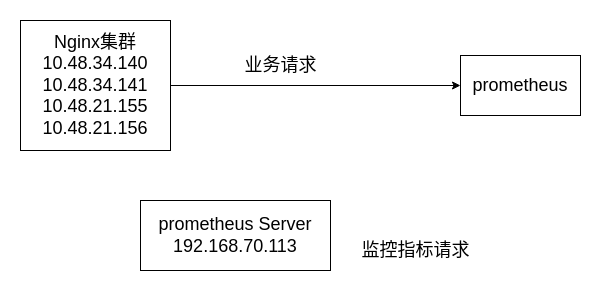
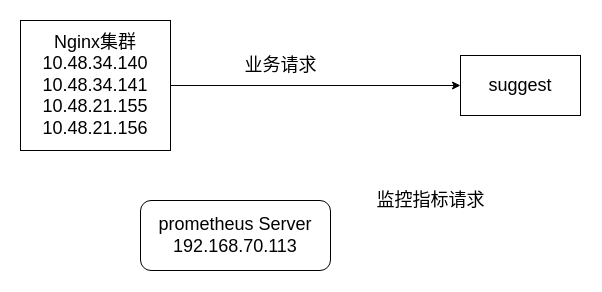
(521, 86) -> (521, 86)
(236, 236) -> (236, 236)
(416, 251) -> (431, 201)
